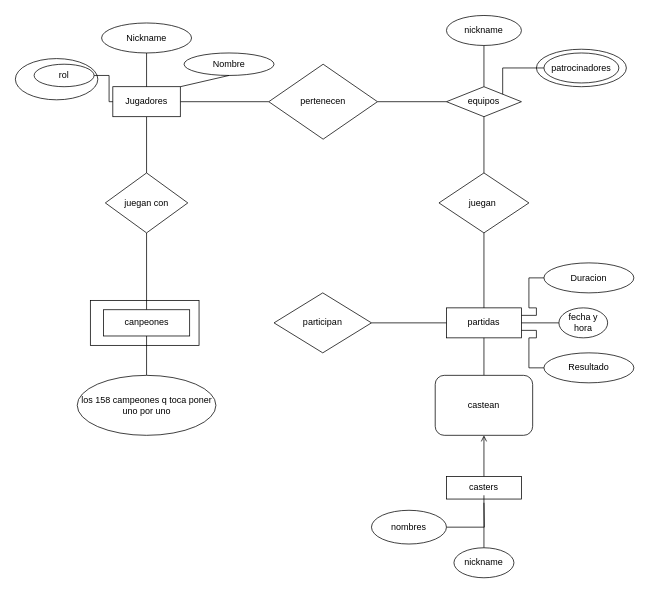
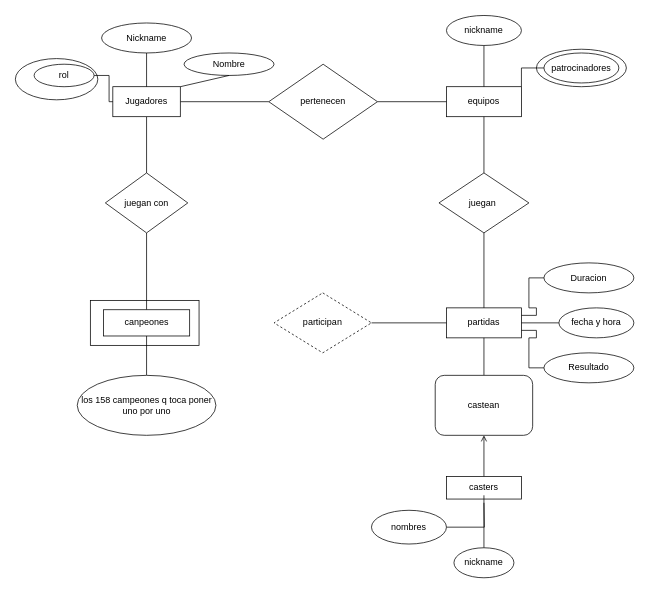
(484, 102) -> (484, 102)
(323, 323) -> (323, 323)
(584, 323) -> (597, 323)
